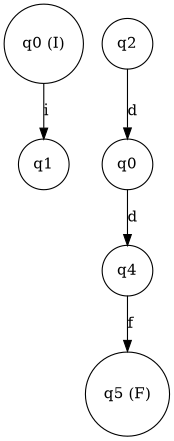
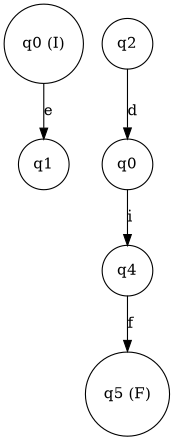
(47, 111) -> (49, 111)
(133, 218) -> (130, 218)
